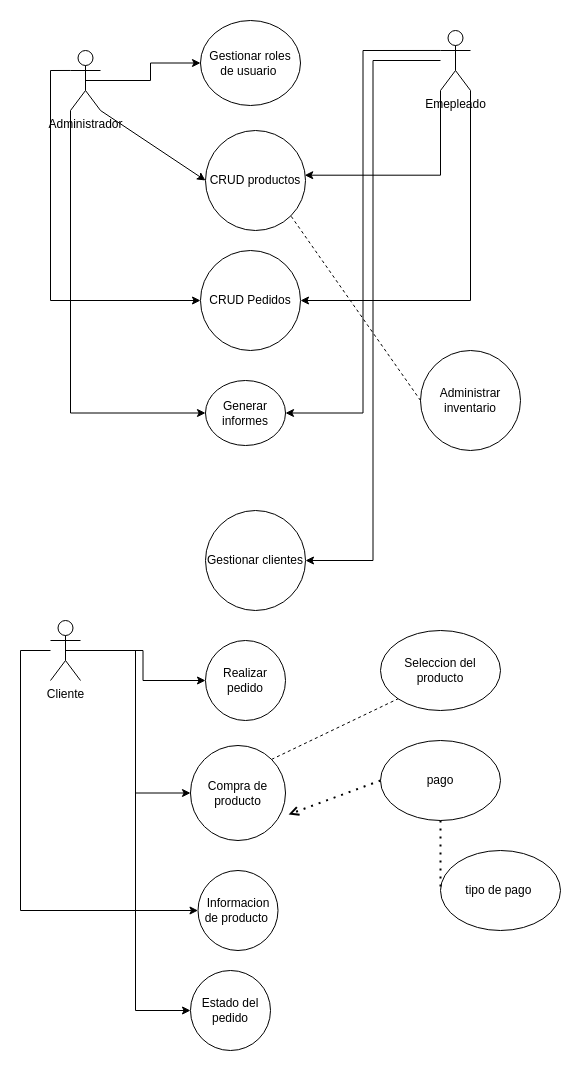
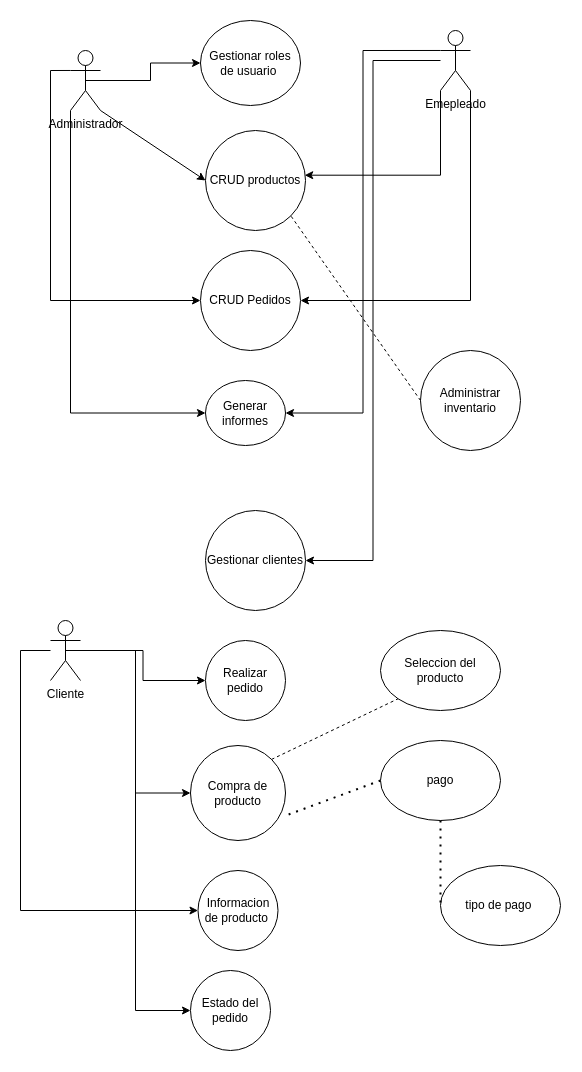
(296, 812) -> (294, 812)
(501, 891) -> (501, 906)
